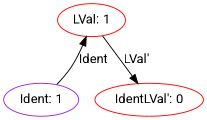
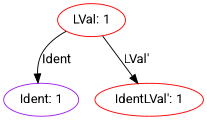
(72, 66) -> (45, 48)
(149, 100) -> (149, 100)
